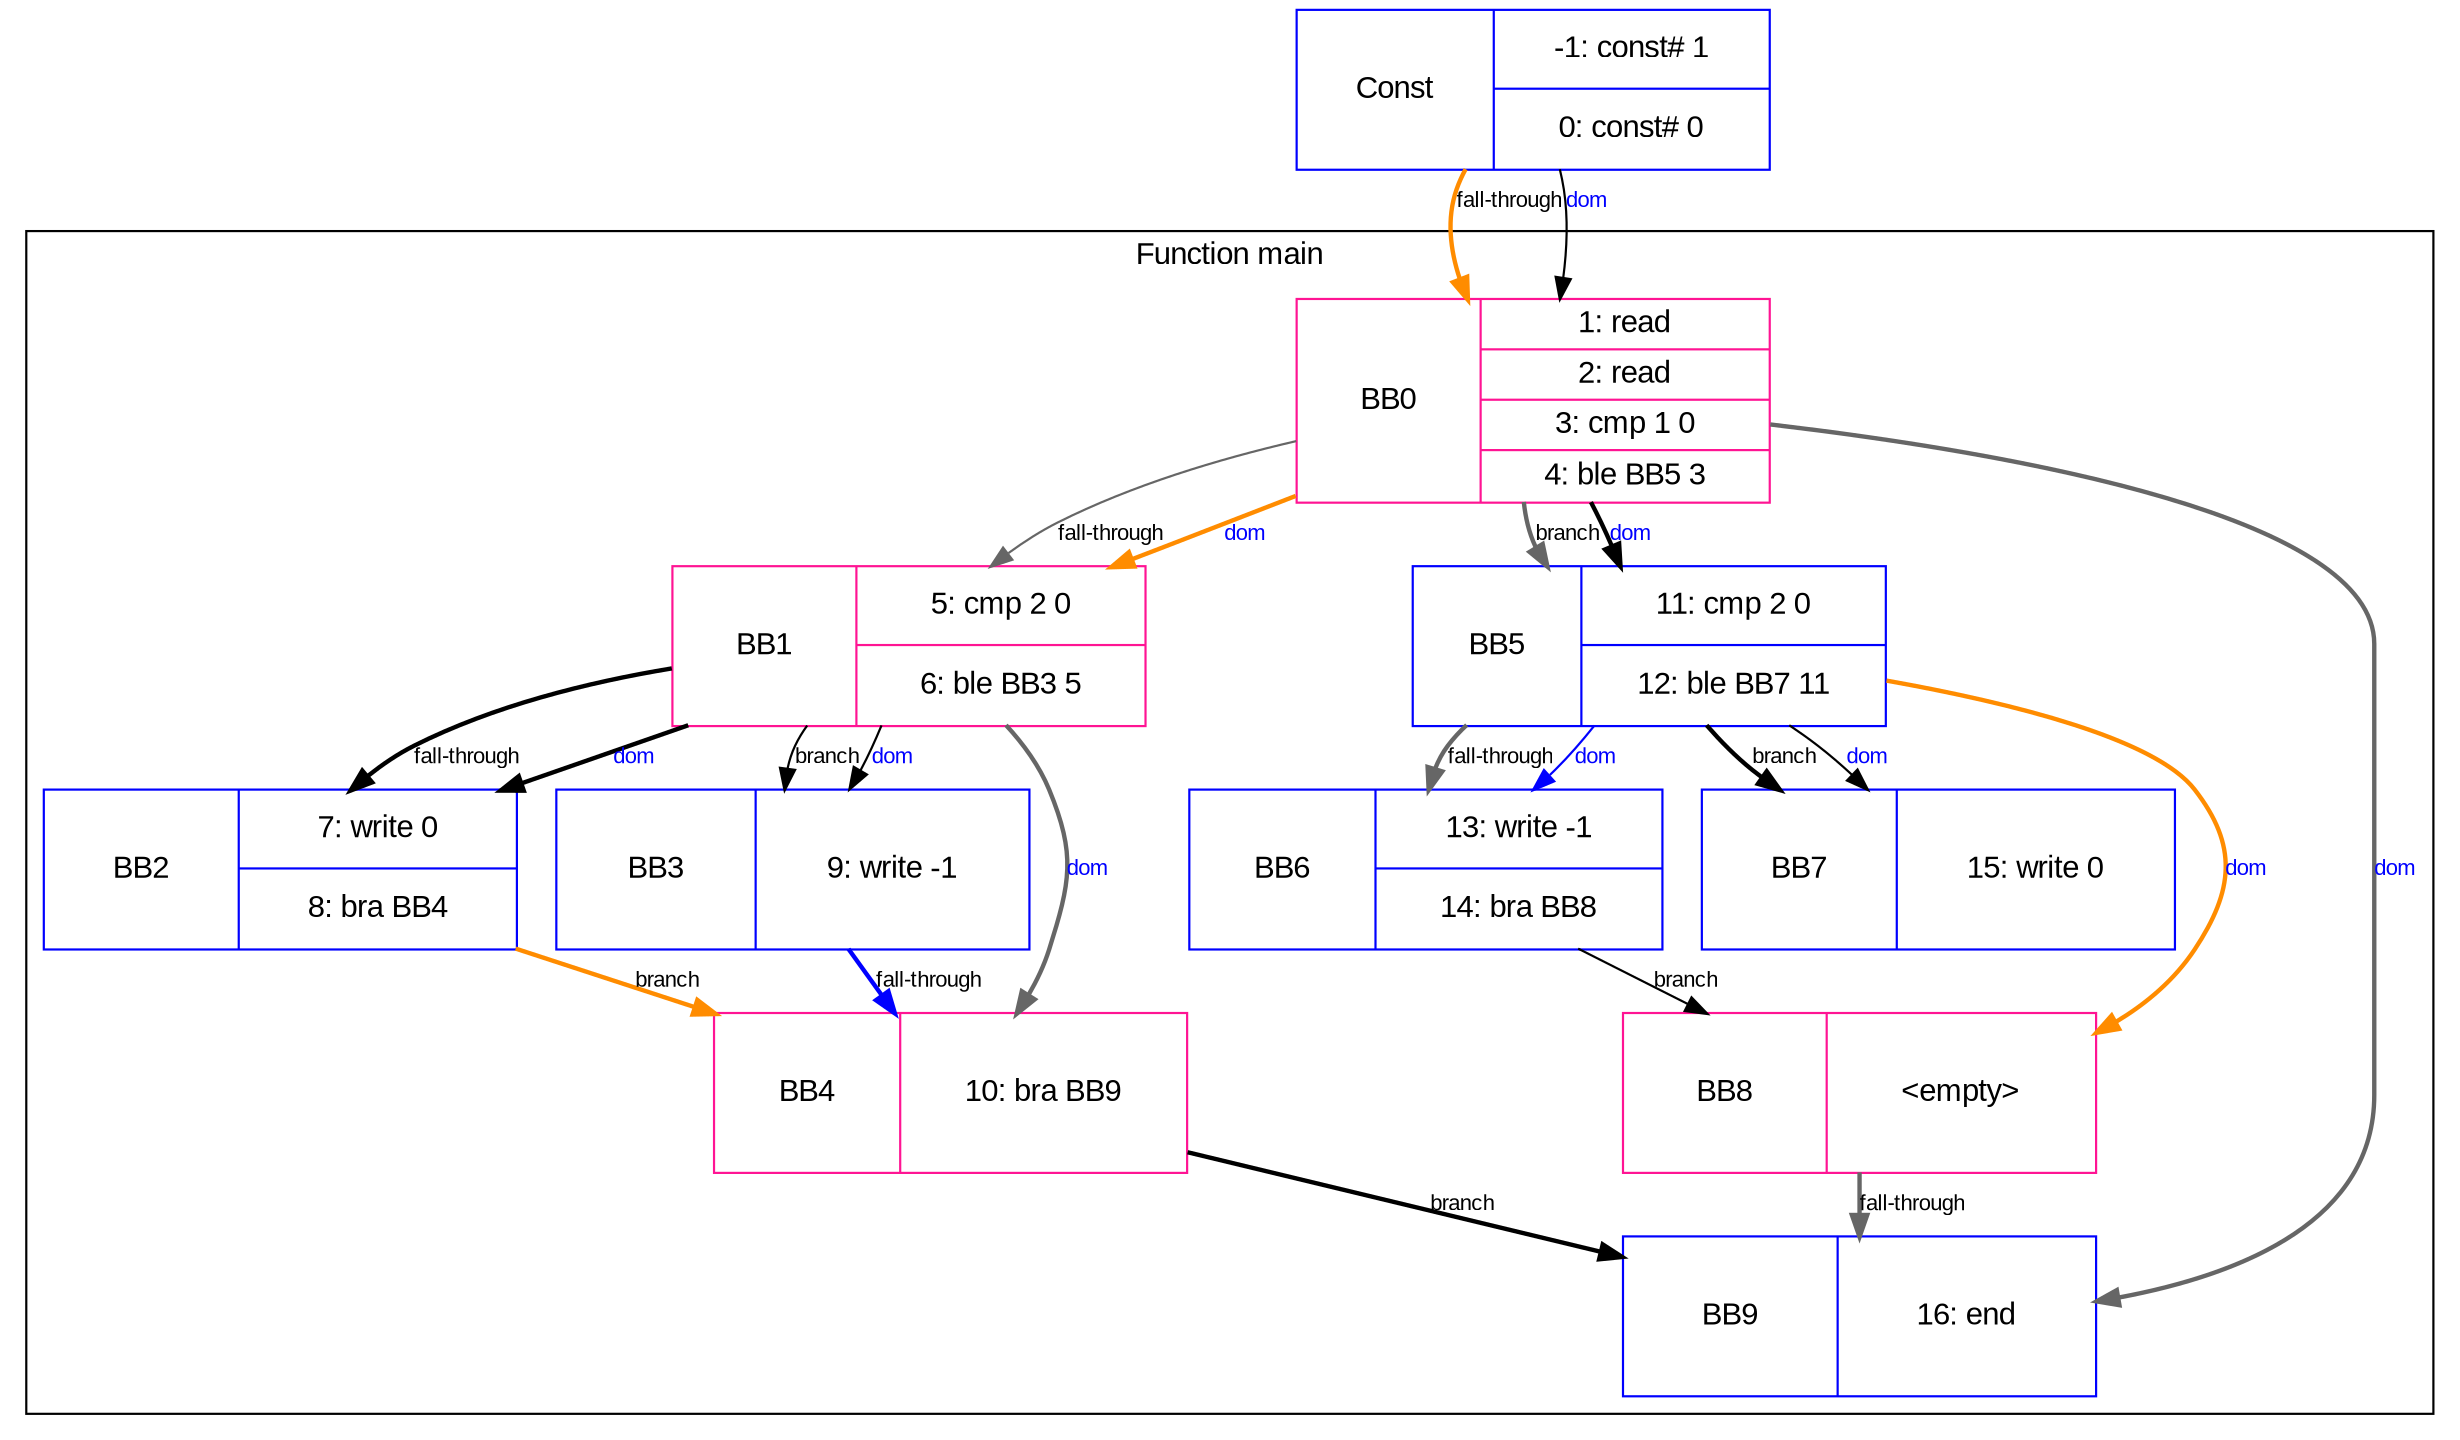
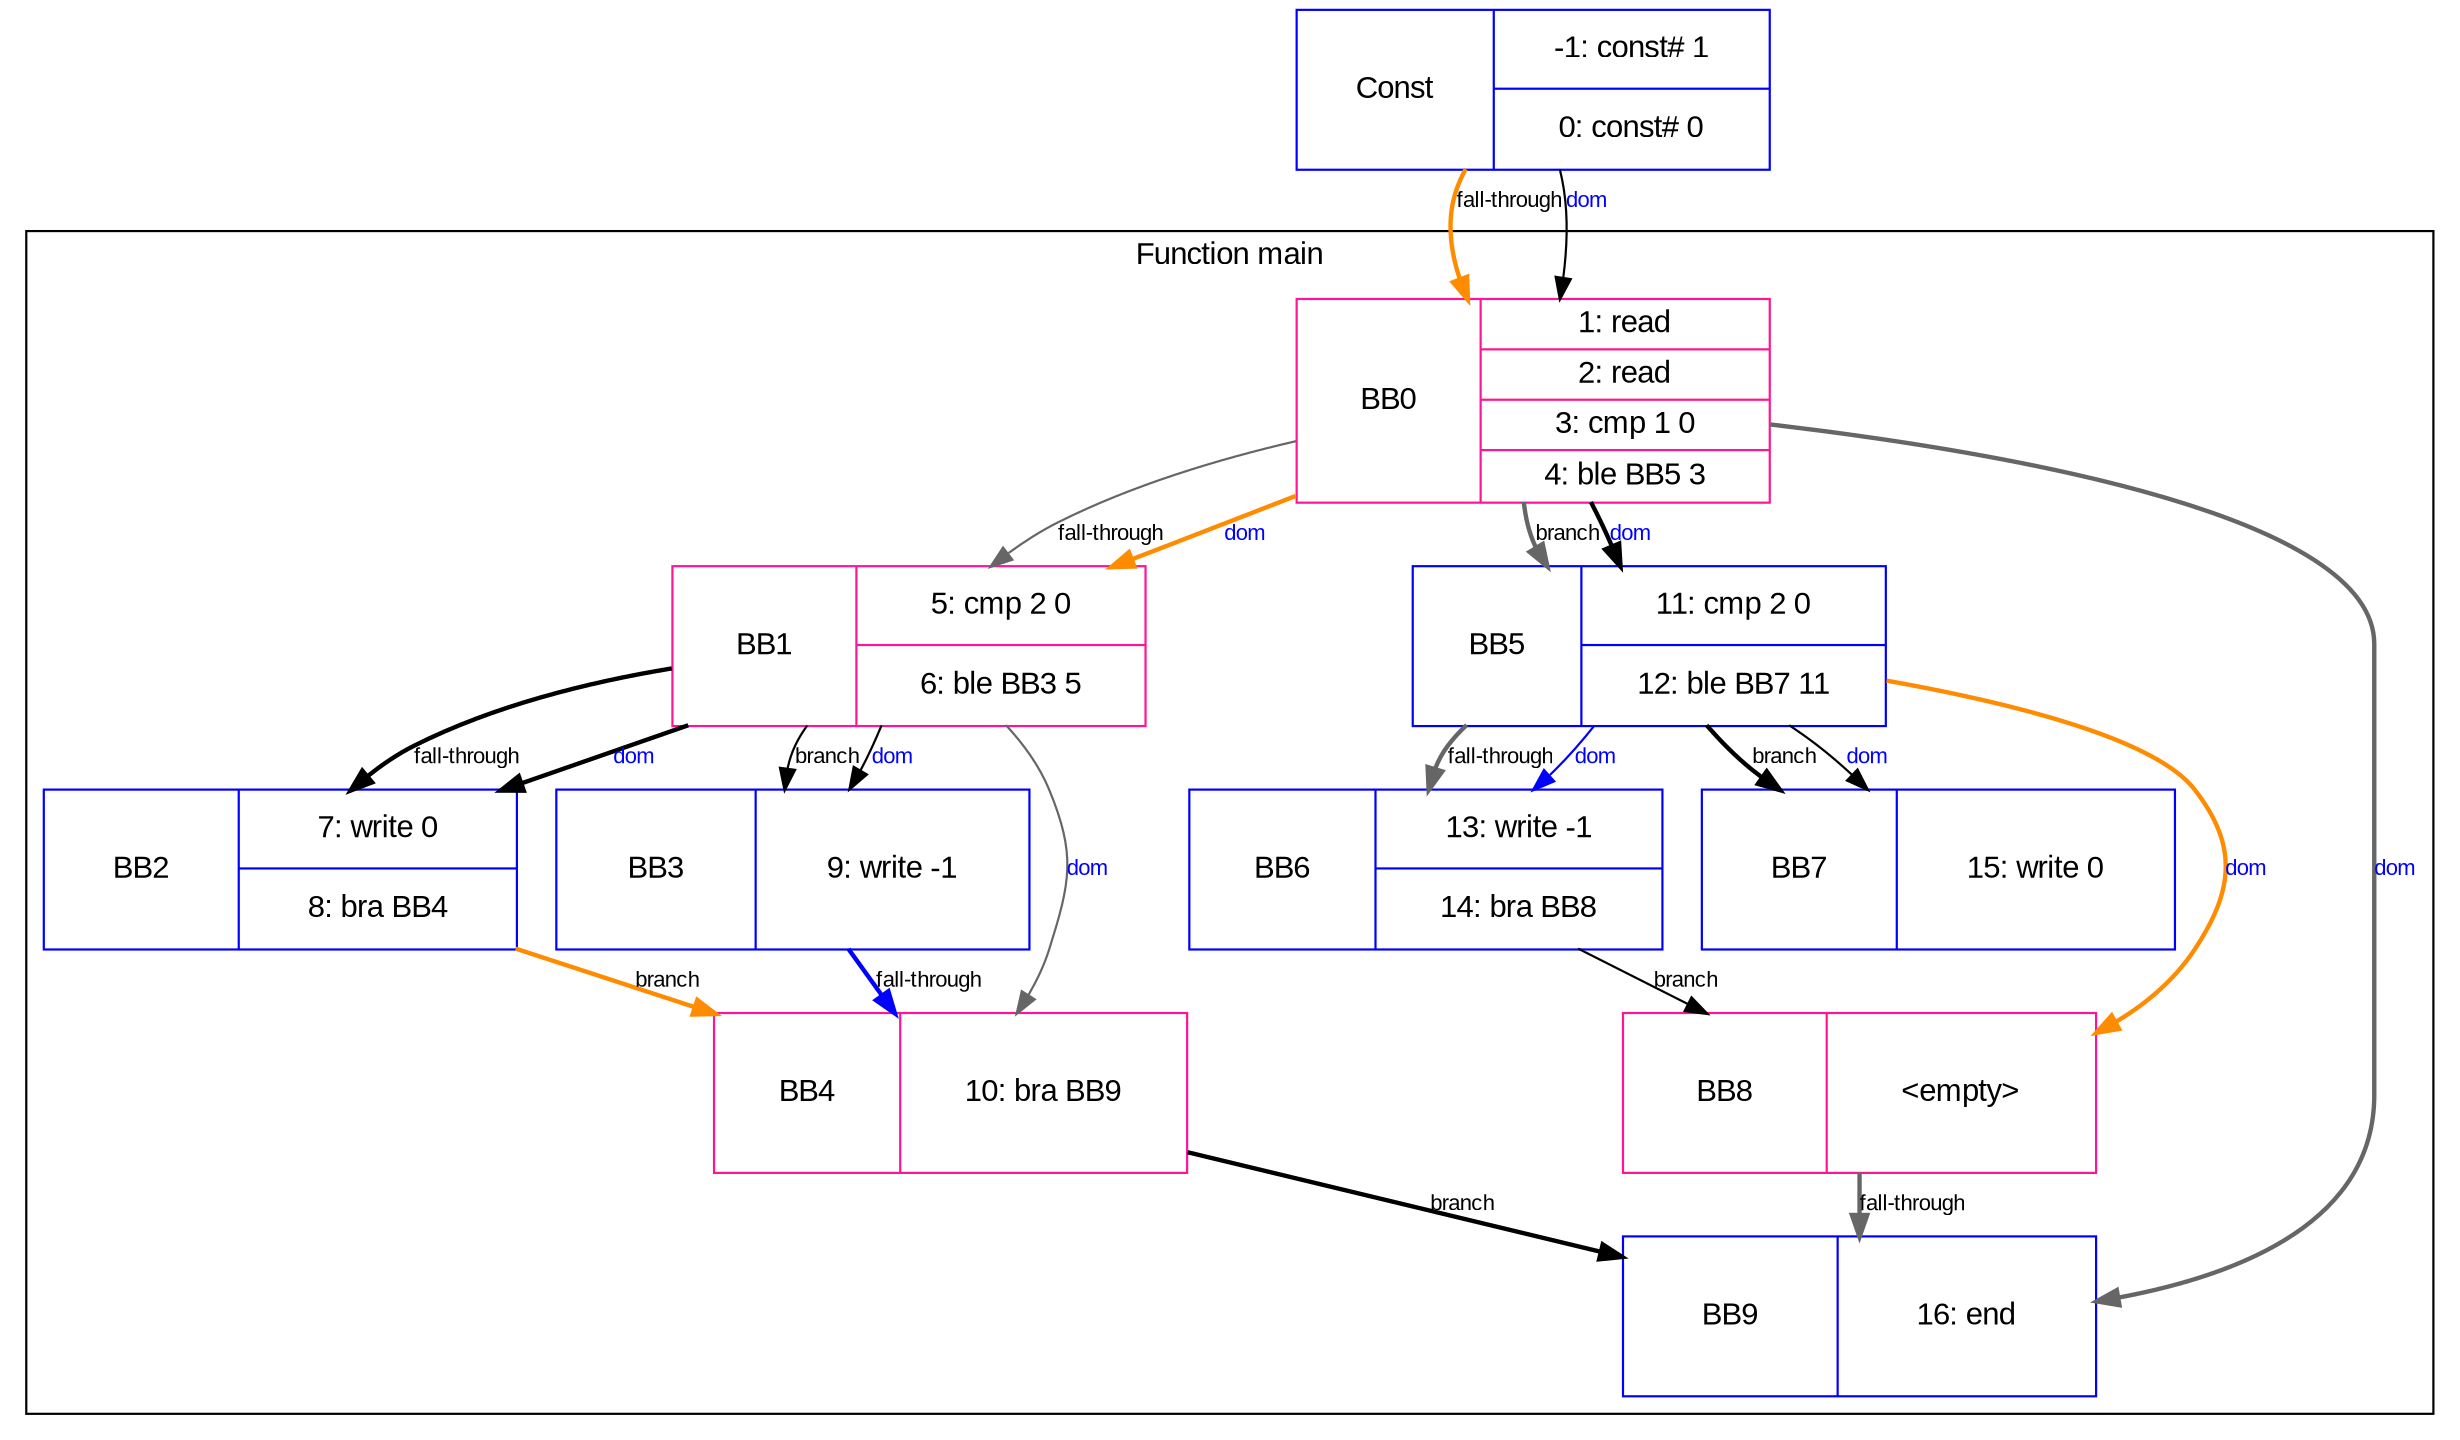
(1067, 855) -> (1067, 855)
